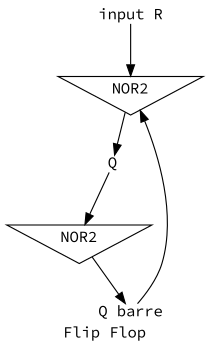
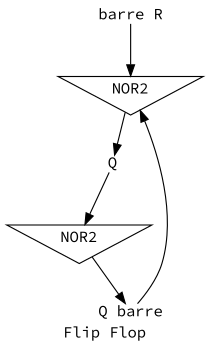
(131, 15) -> (131, 15)
